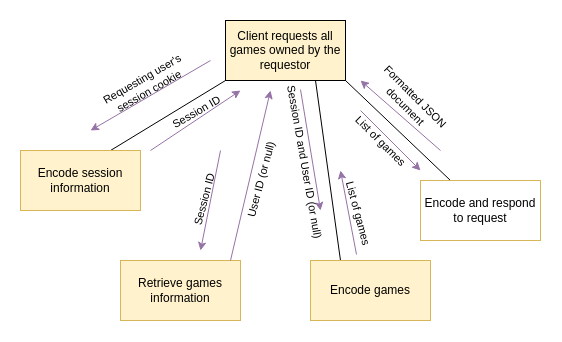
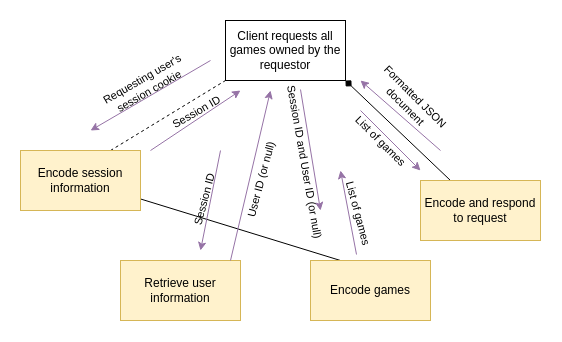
(286, 51) -> (286, 51)
(348, 83) -> (351, 86)
(167, 116) -> (167, 116)
(328, 171) -> (241, 230)
(481, 211) -> (481, 211)
(181, 291) -> (181, 291)
